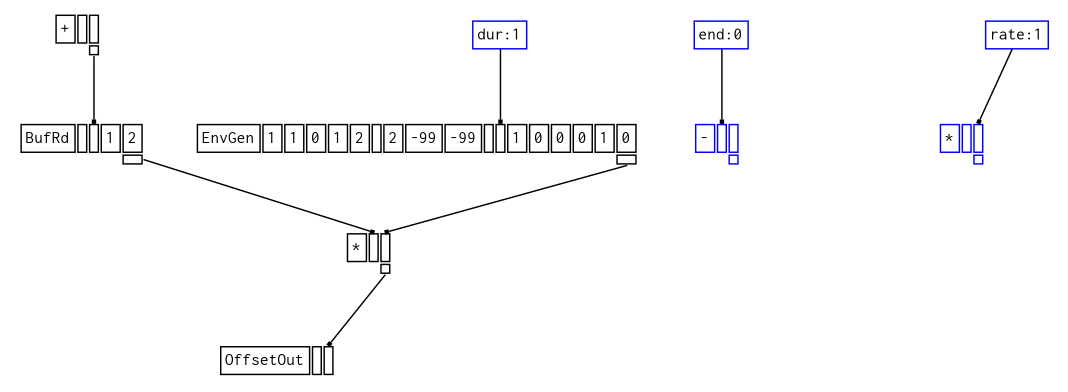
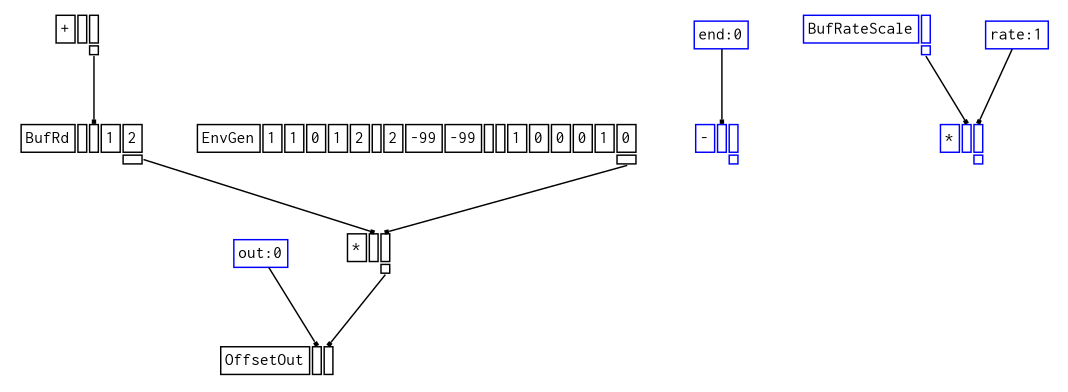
(499, 34) -> none
none -> (866, 34)
none -> (260, 253)
